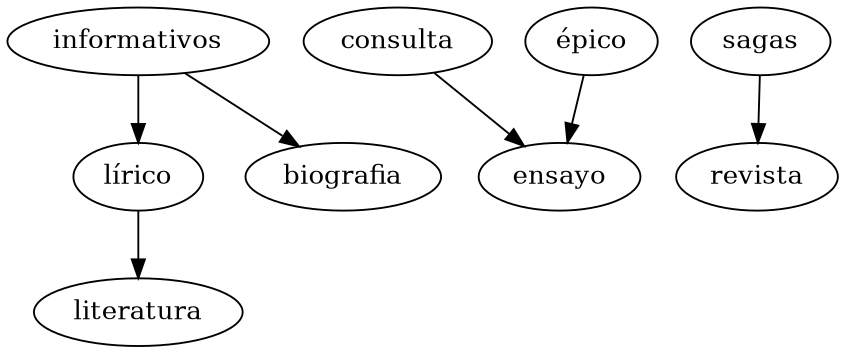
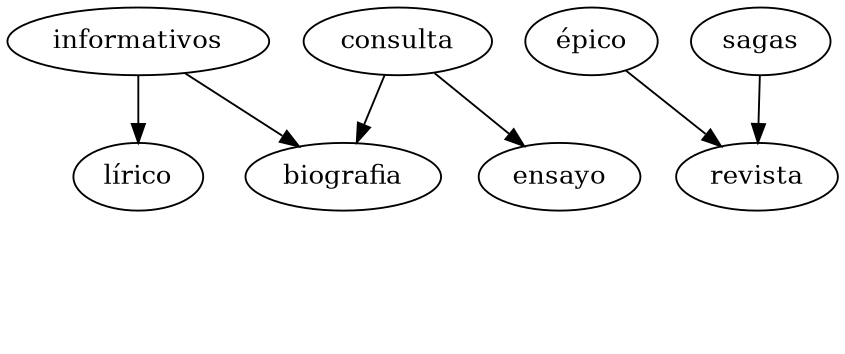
none -> (374, 100)
(578, 100) -> (666, 102)
(138, 312) -> none
